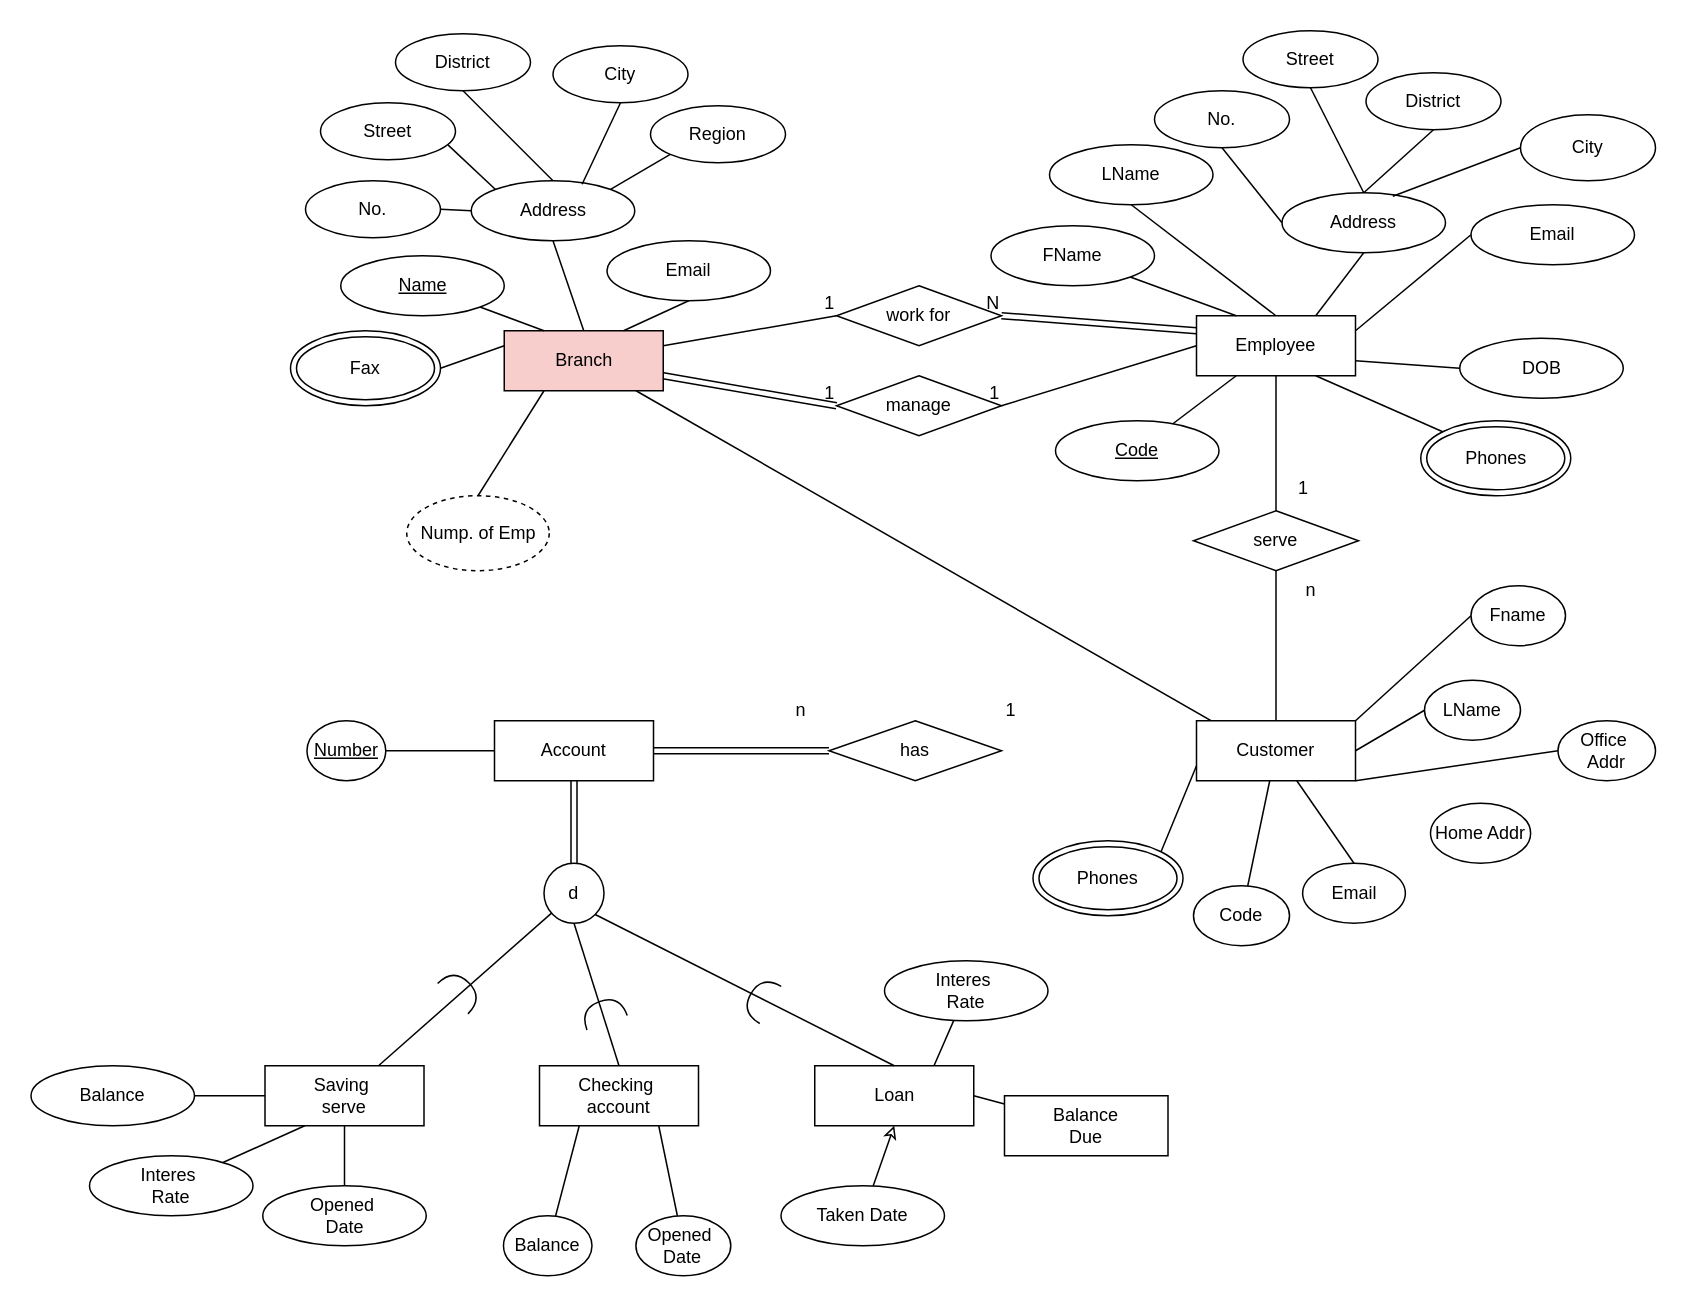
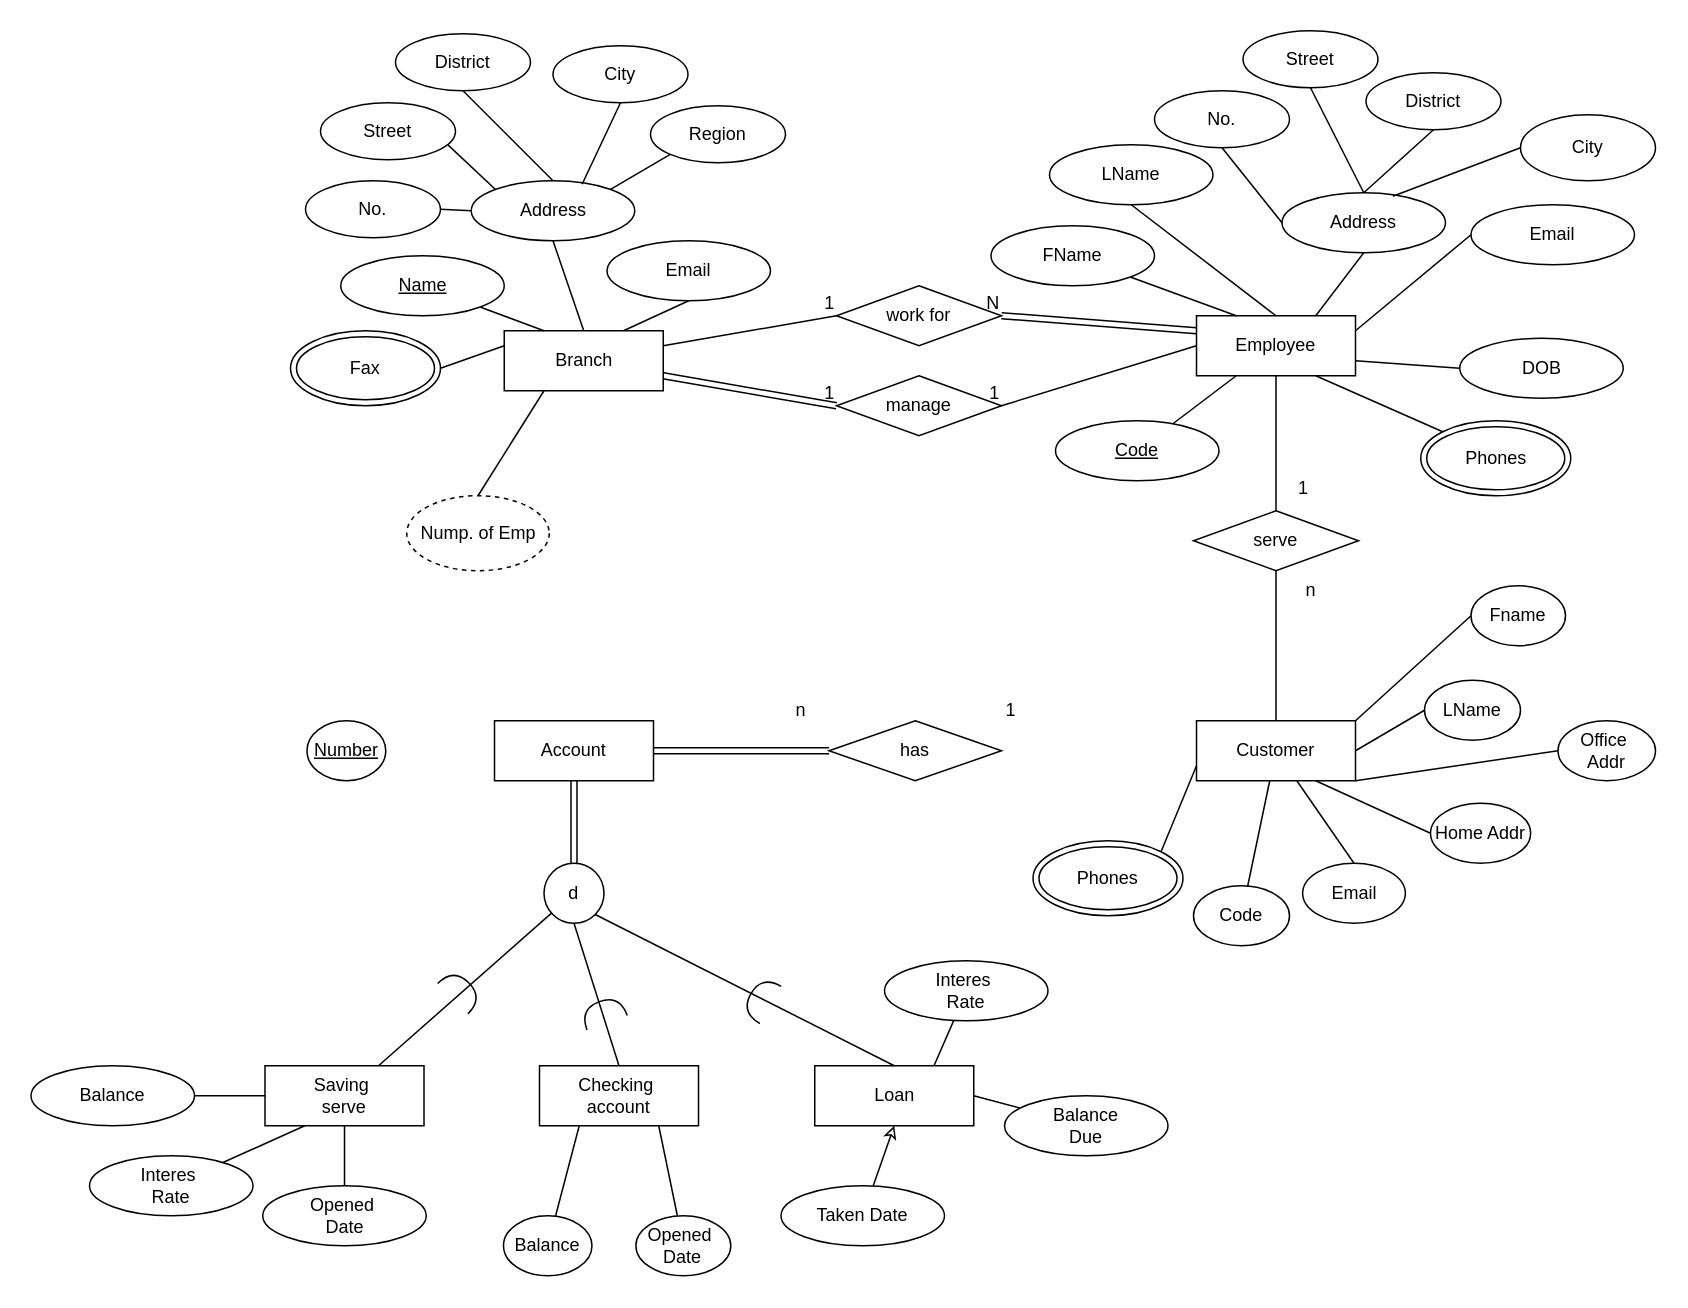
(584, 361) -> (584, 361)
(924, 556) -> (1373, 807)
(440, 751) -> none
(1086, 1126) -> (1086, 1126)
